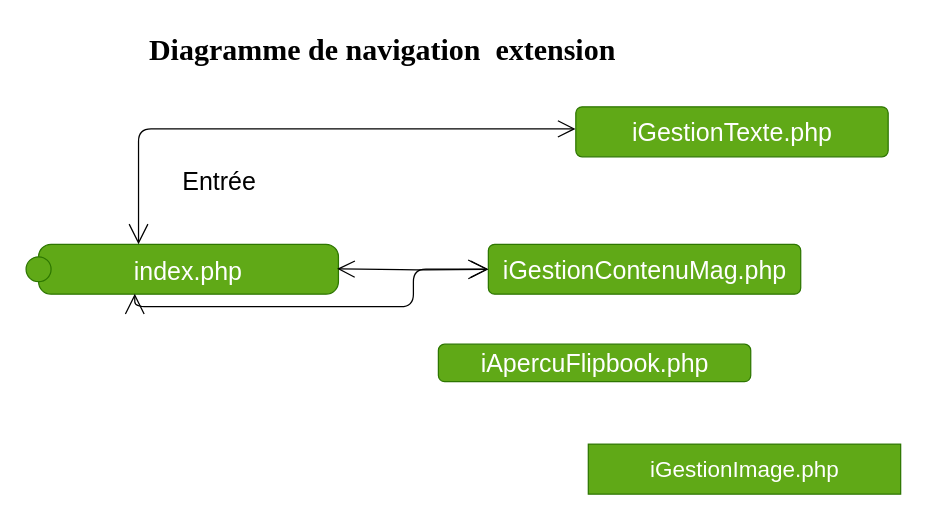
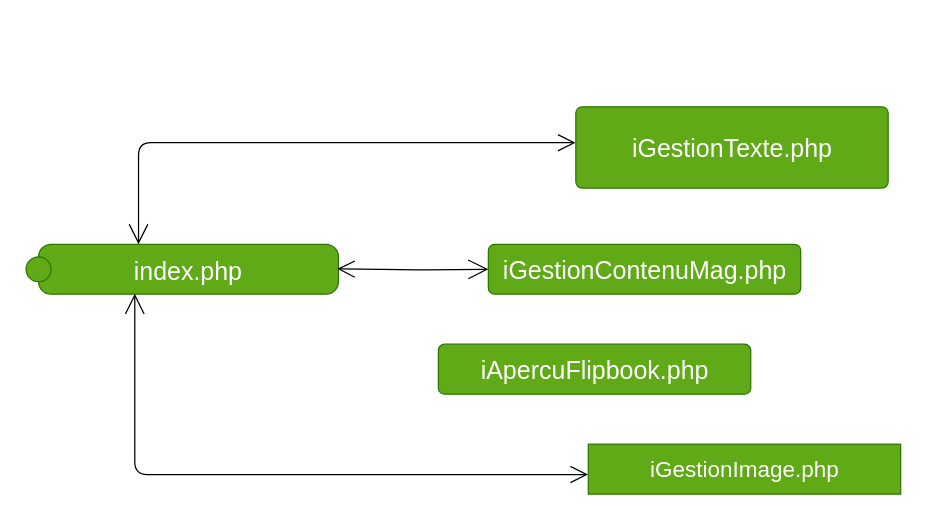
(382, 51) -> none
(732, 132) -> (732, 148)
(219, 194) -> none
(284, 307) -> (278, 475)
(594, 363) -> (594, 369)
